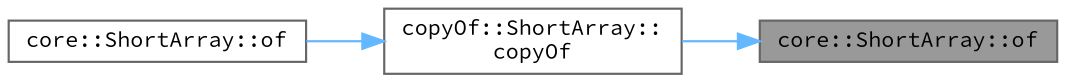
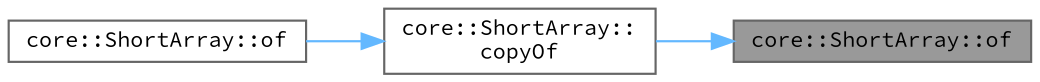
(533, 41) -> (520, 41)
